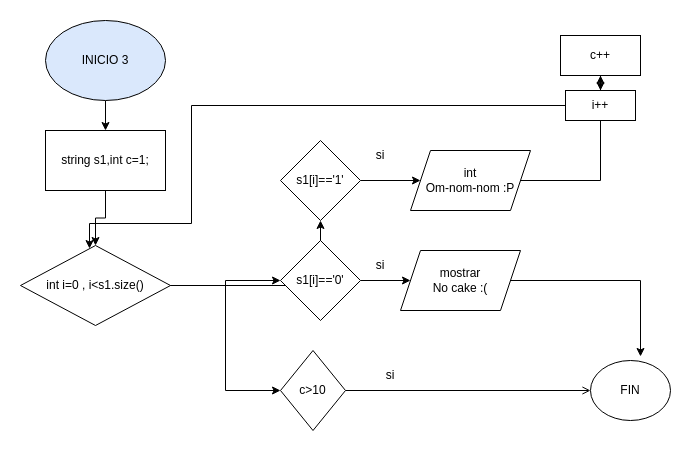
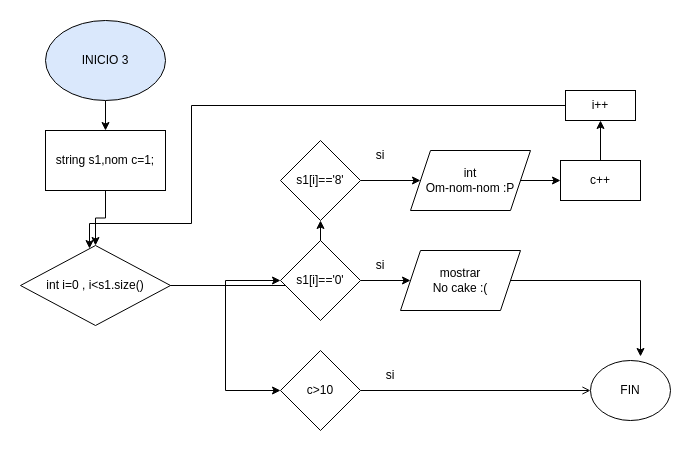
(601, 56) -> (601, 181)
(106, 161) -> (106, 161)
(321, 181) -> (321, 181)
(313, 391) -> (321, 391)
